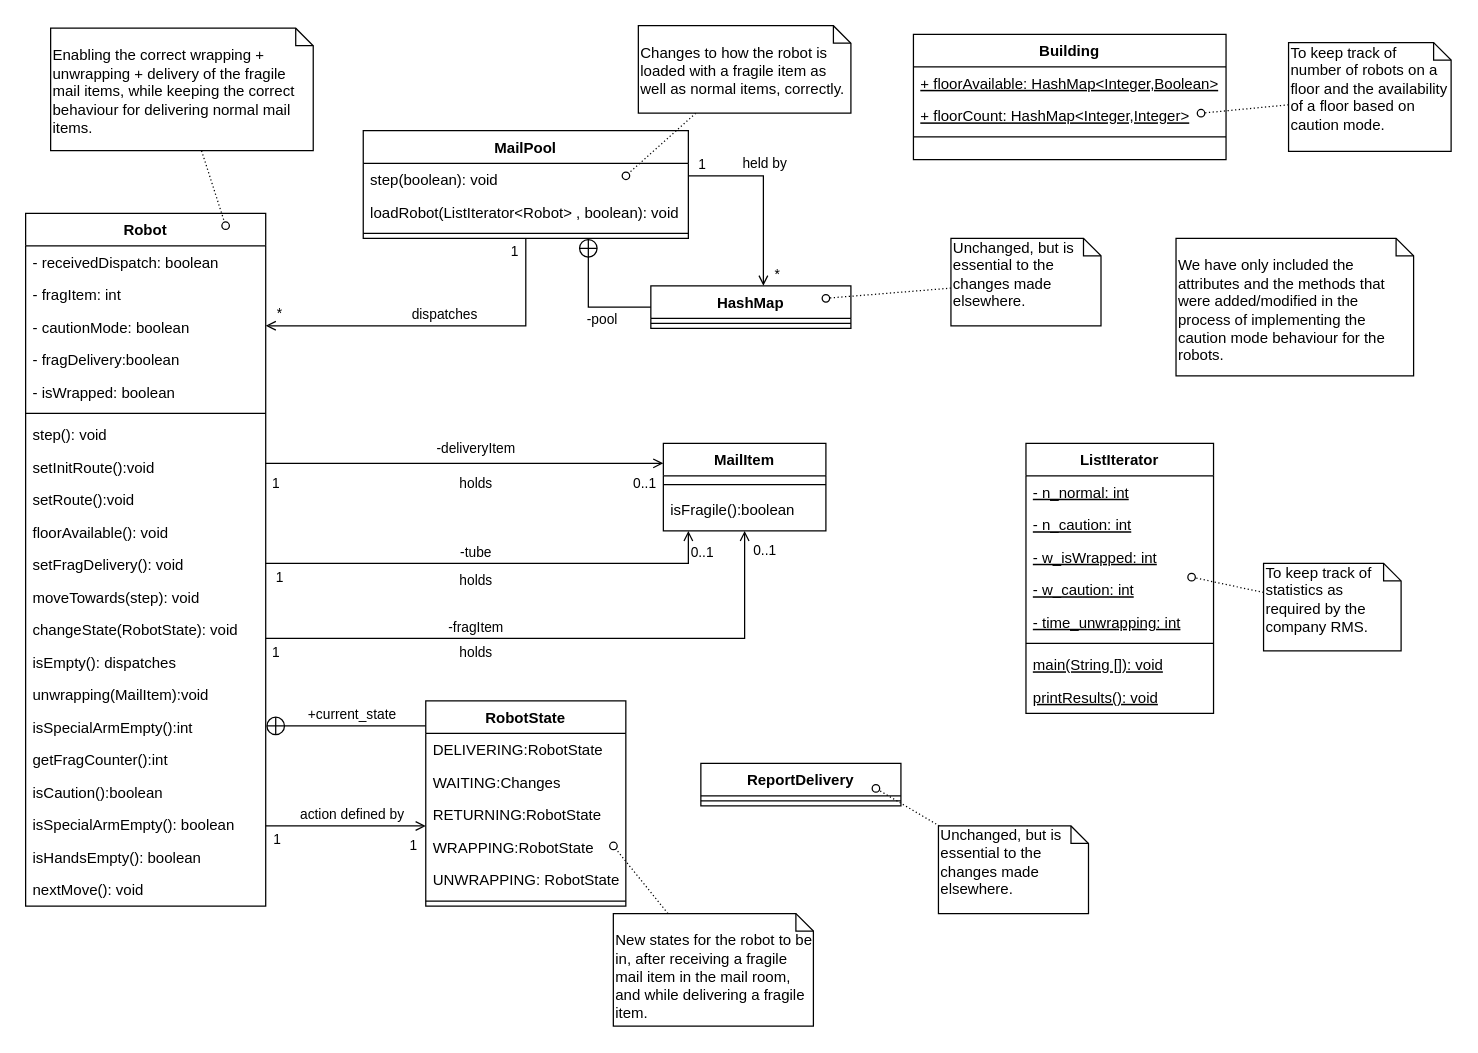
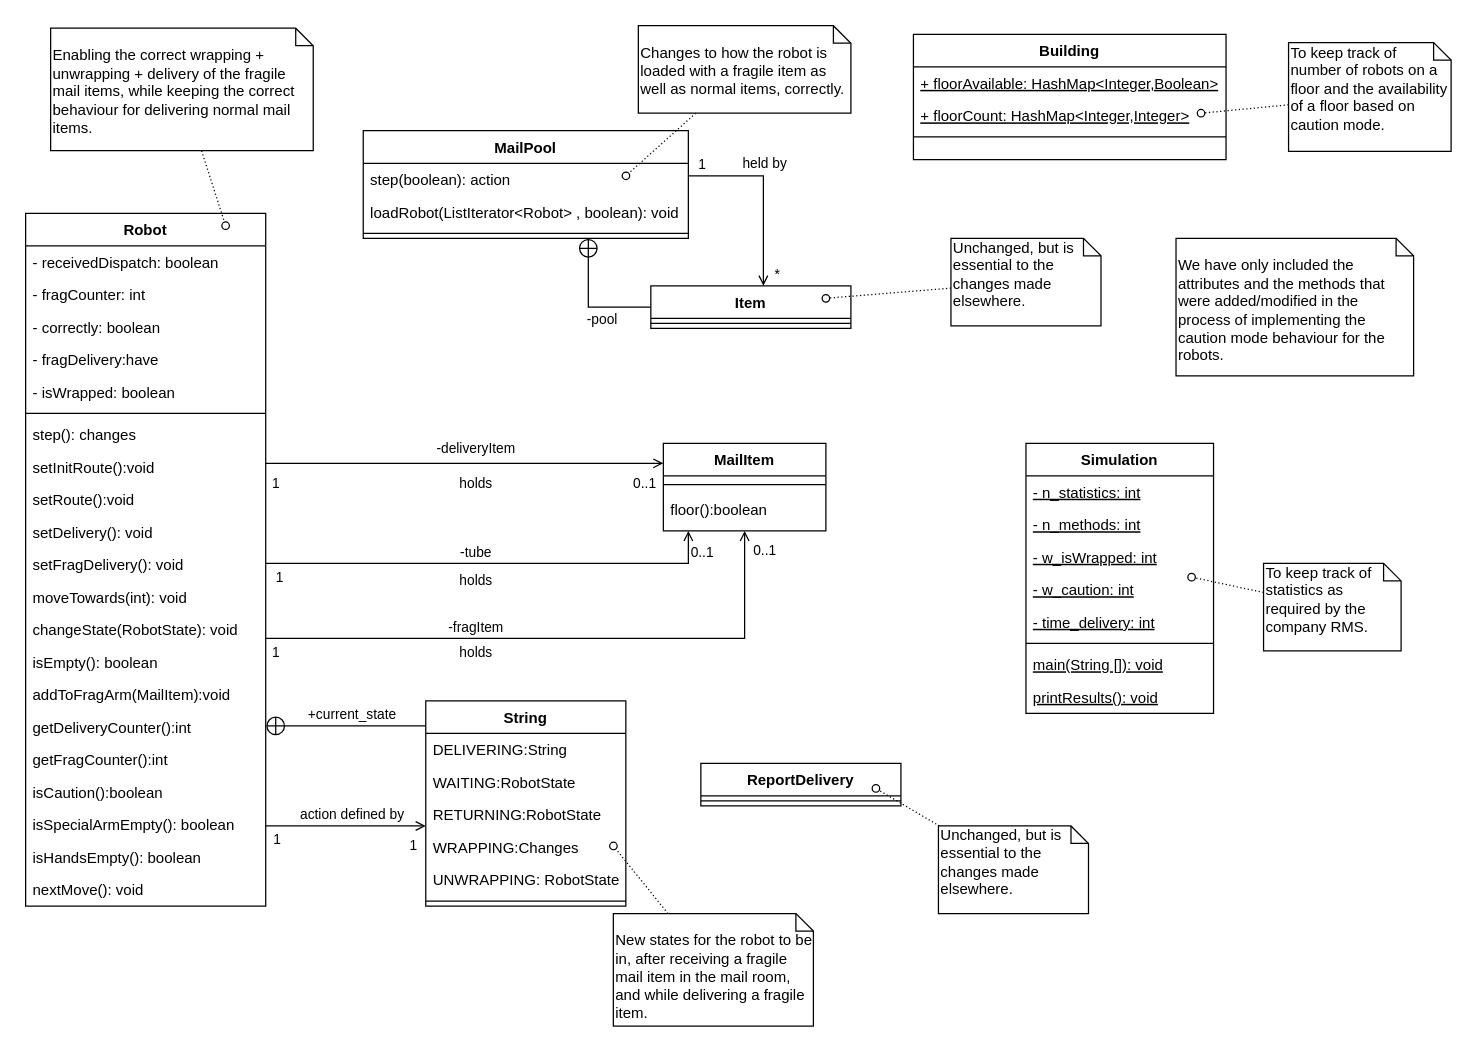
(442, 180) -> (450, 180)
(88, 295) -> (100, 295)
(750, 303) -> (750, 303)
(440, 326) -> none
(115, 328) -> (107, 328)
(115, 360) -> (105, 360)
(77, 435) -> (92, 435)
(1119, 460) -> (1119, 460)
(1086, 493) -> (1101, 493)
(740, 510) -> (727, 510)
(1090, 525) -> (1092, 525)
(111, 533) -> (103, 533)
(123, 598) -> (117, 598)
(1113, 623) -> (1103, 623)
(113, 663) -> (100, 663)
(128, 695) -> (138, 695)
(525, 718) -> (525, 718)
(119, 728) -> (126, 728)
(519, 750) -> (500, 750)
(494, 783) -> (506, 783)
(510, 848) -> (498, 848)
